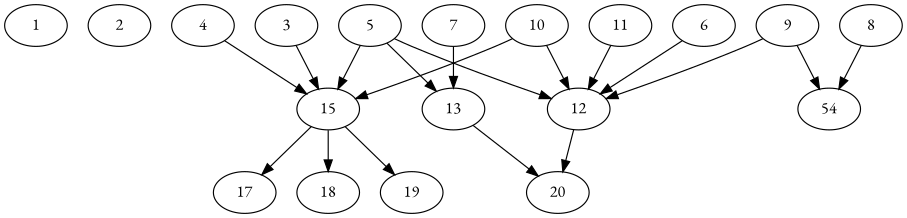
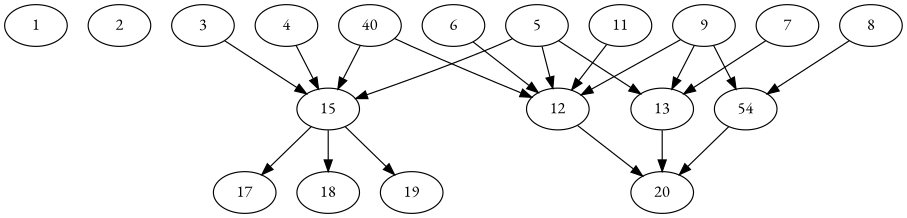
(537, 26) -> (370, 26)
none -> (686, 62)
none -> (708, 147)
